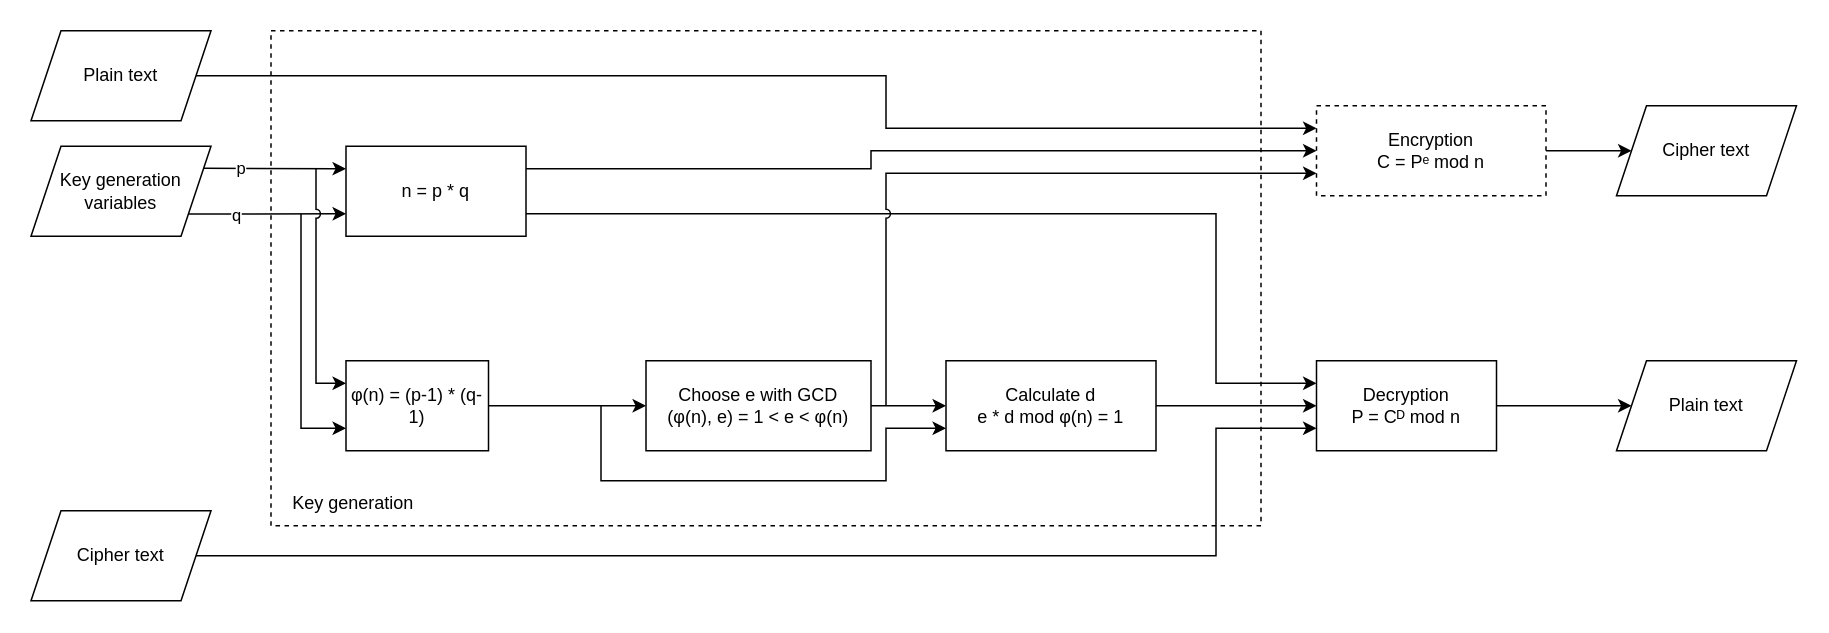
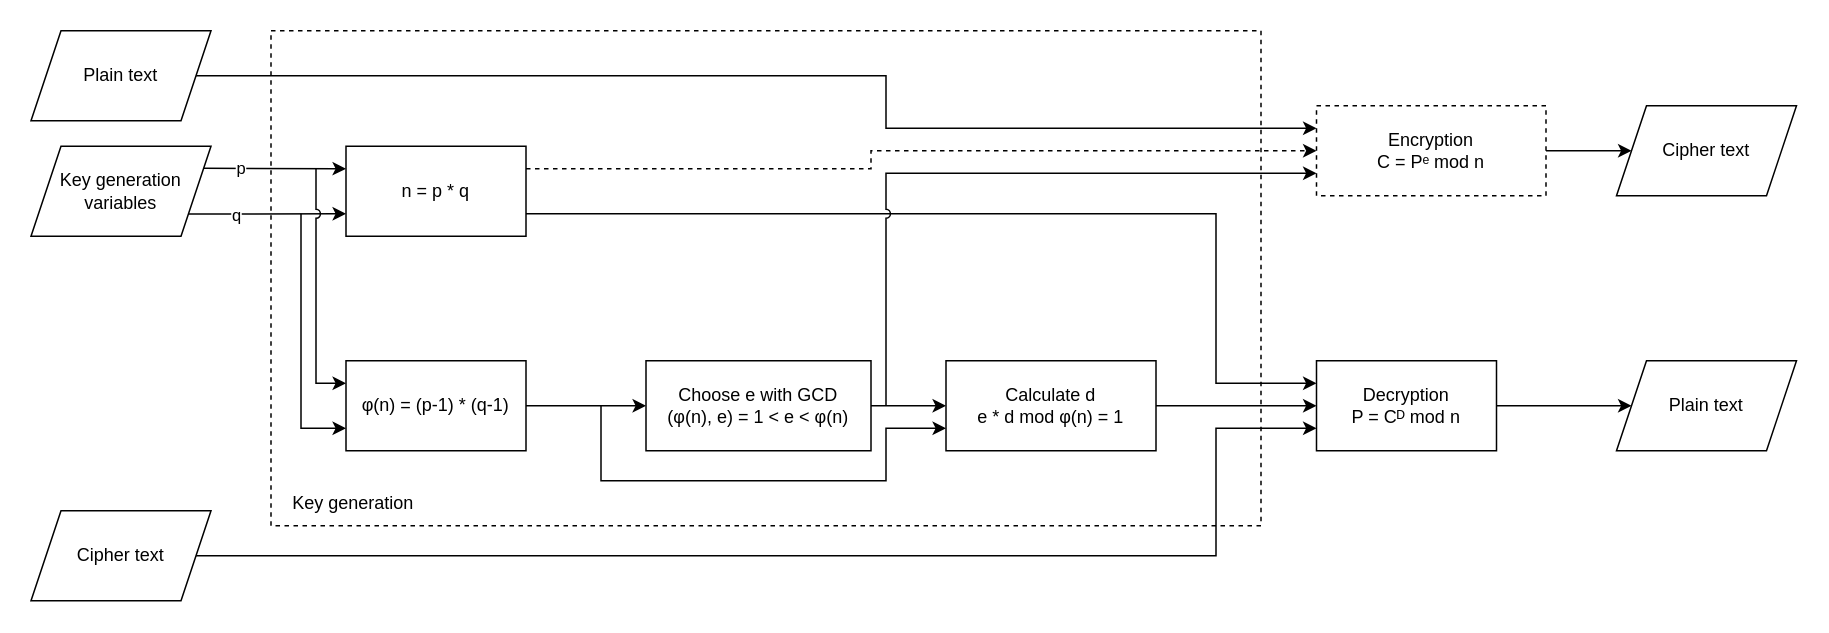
(908, 151) -> (908, 151)
(417, 406) -> (436, 406)
